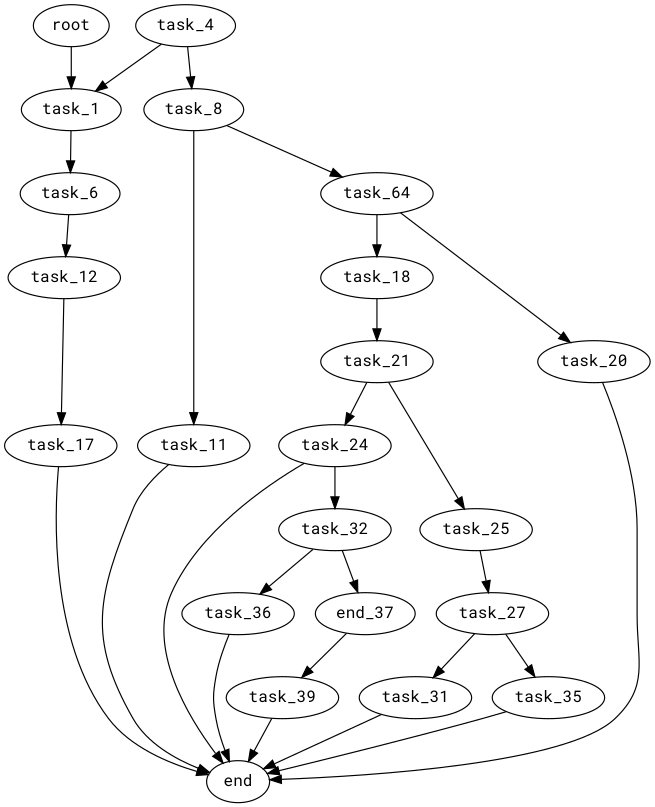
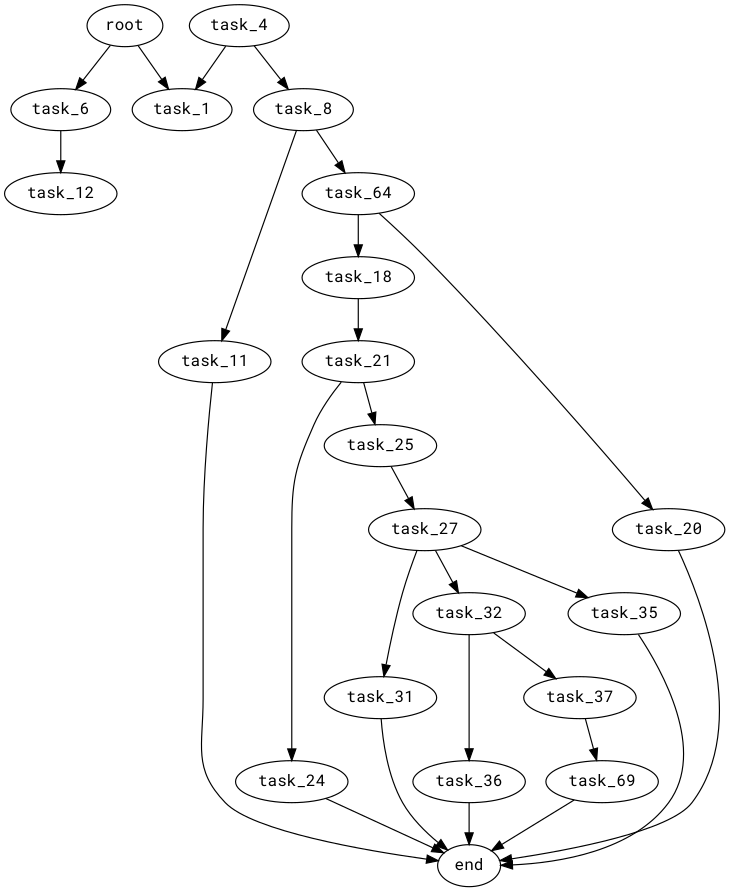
(71, 146) -> (97, 63)
(61, 446) -> none
(335, 482) -> (444, 566)
(365, 614) -> (580, 698)
(282, 698) -> (602, 782)
